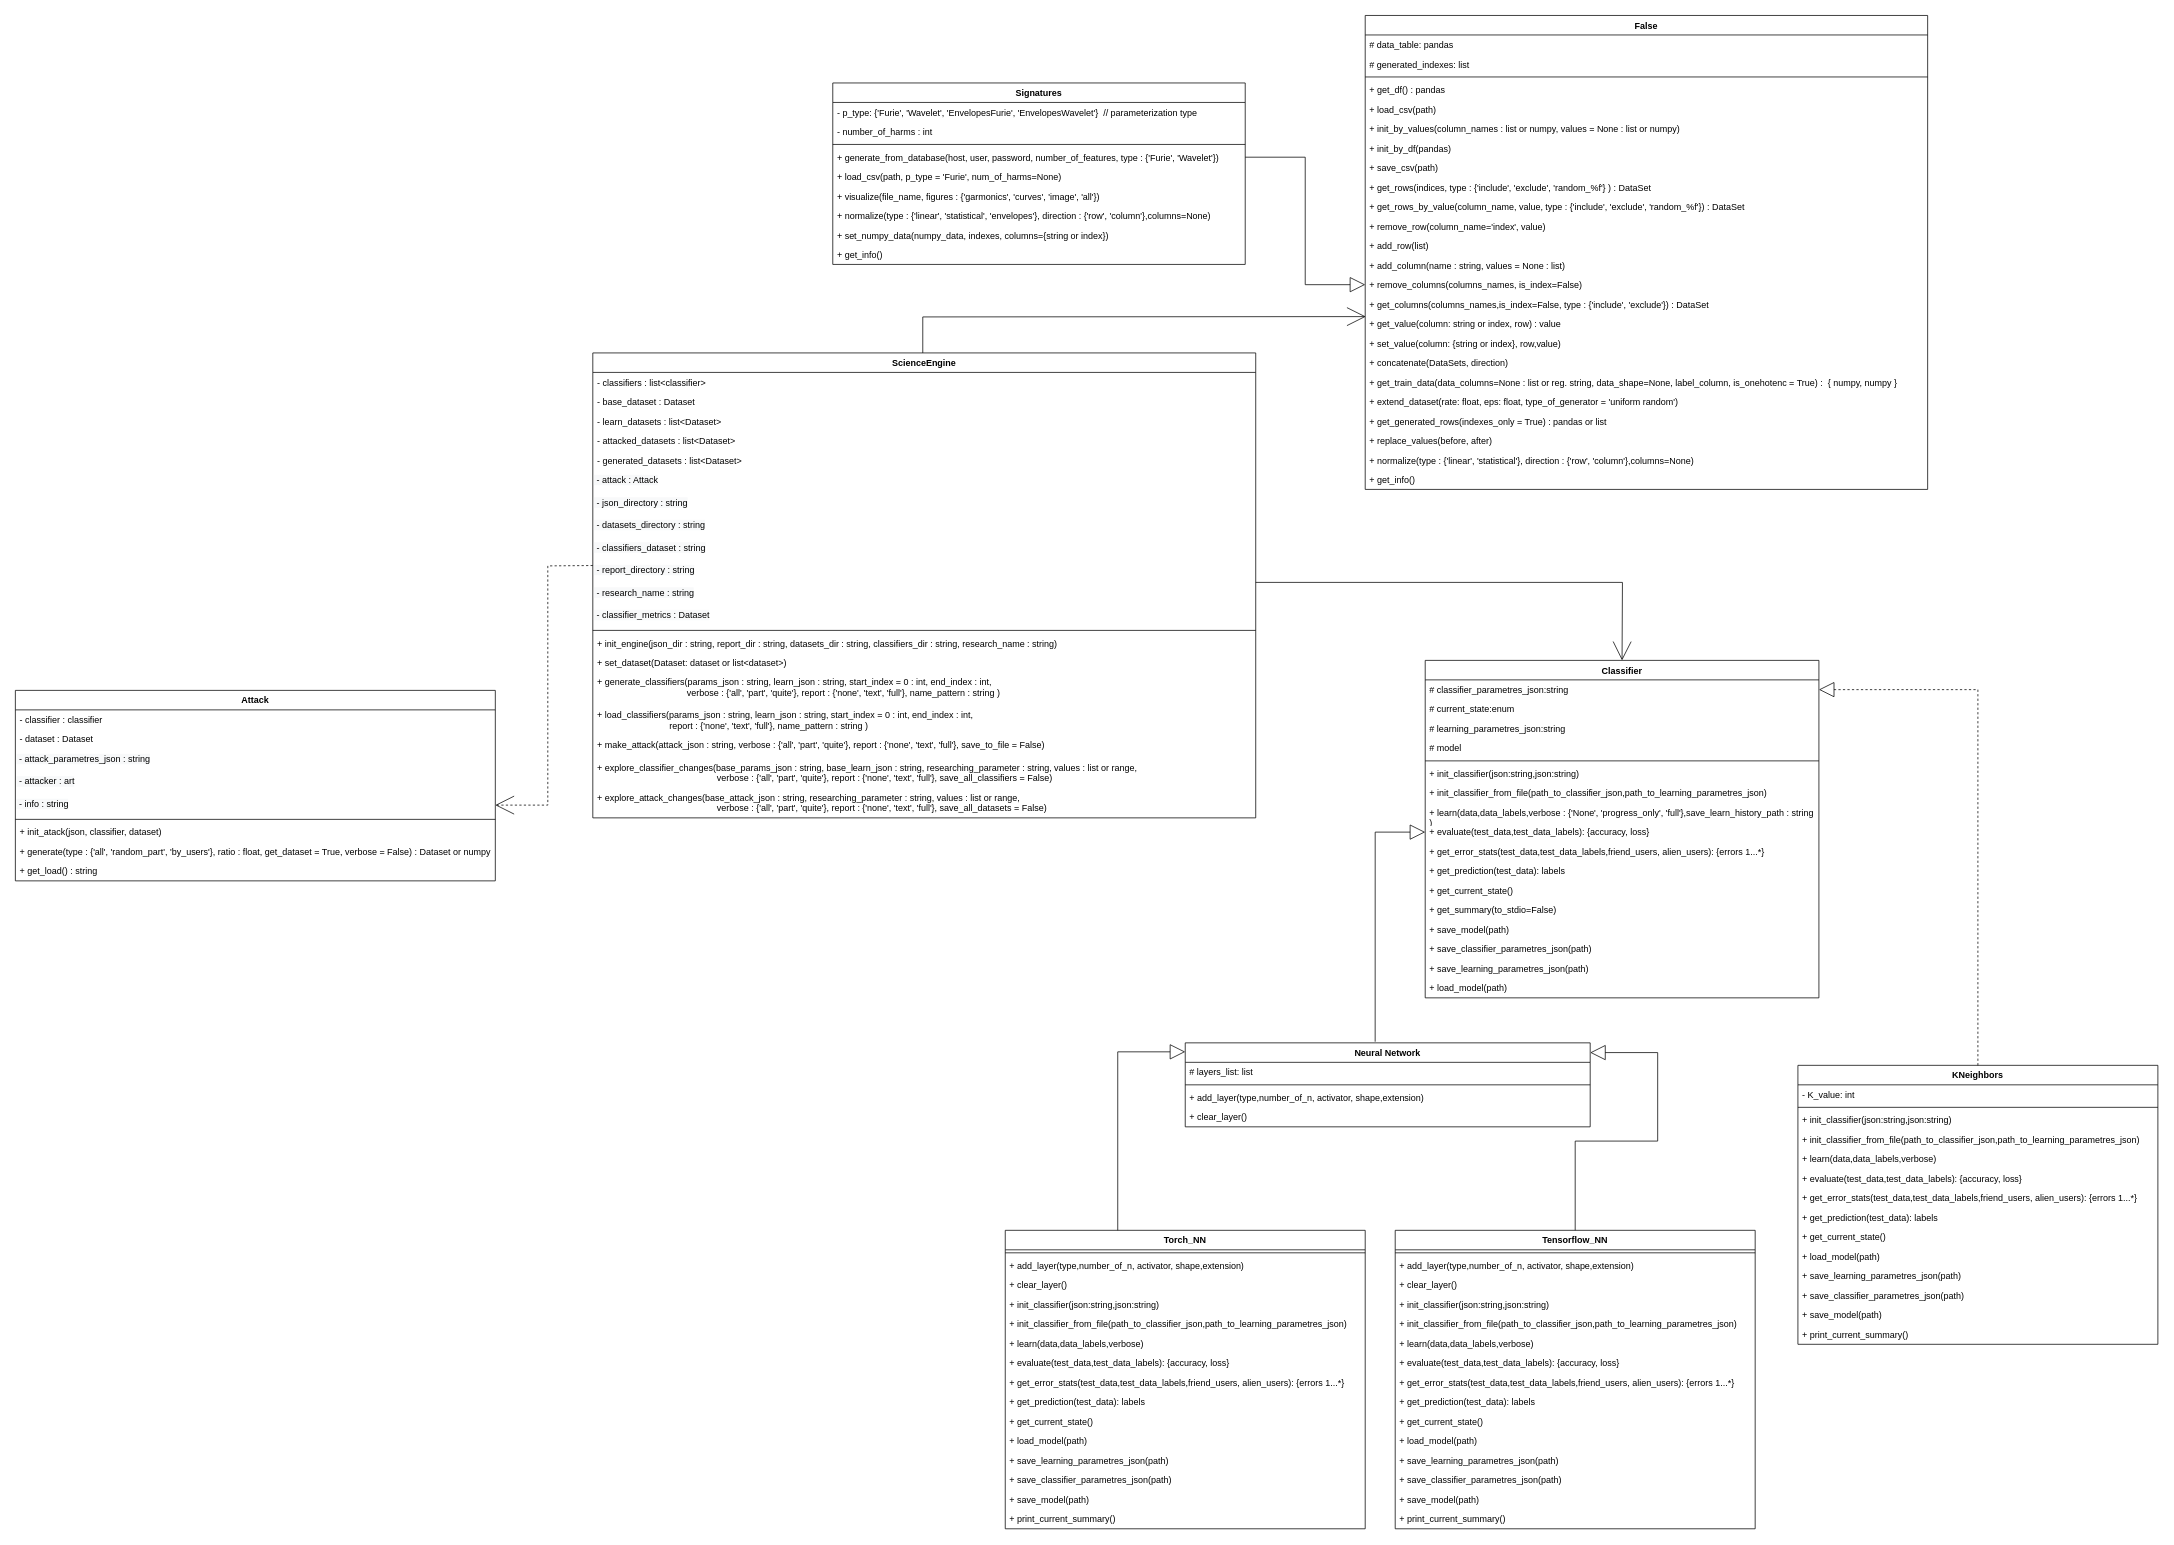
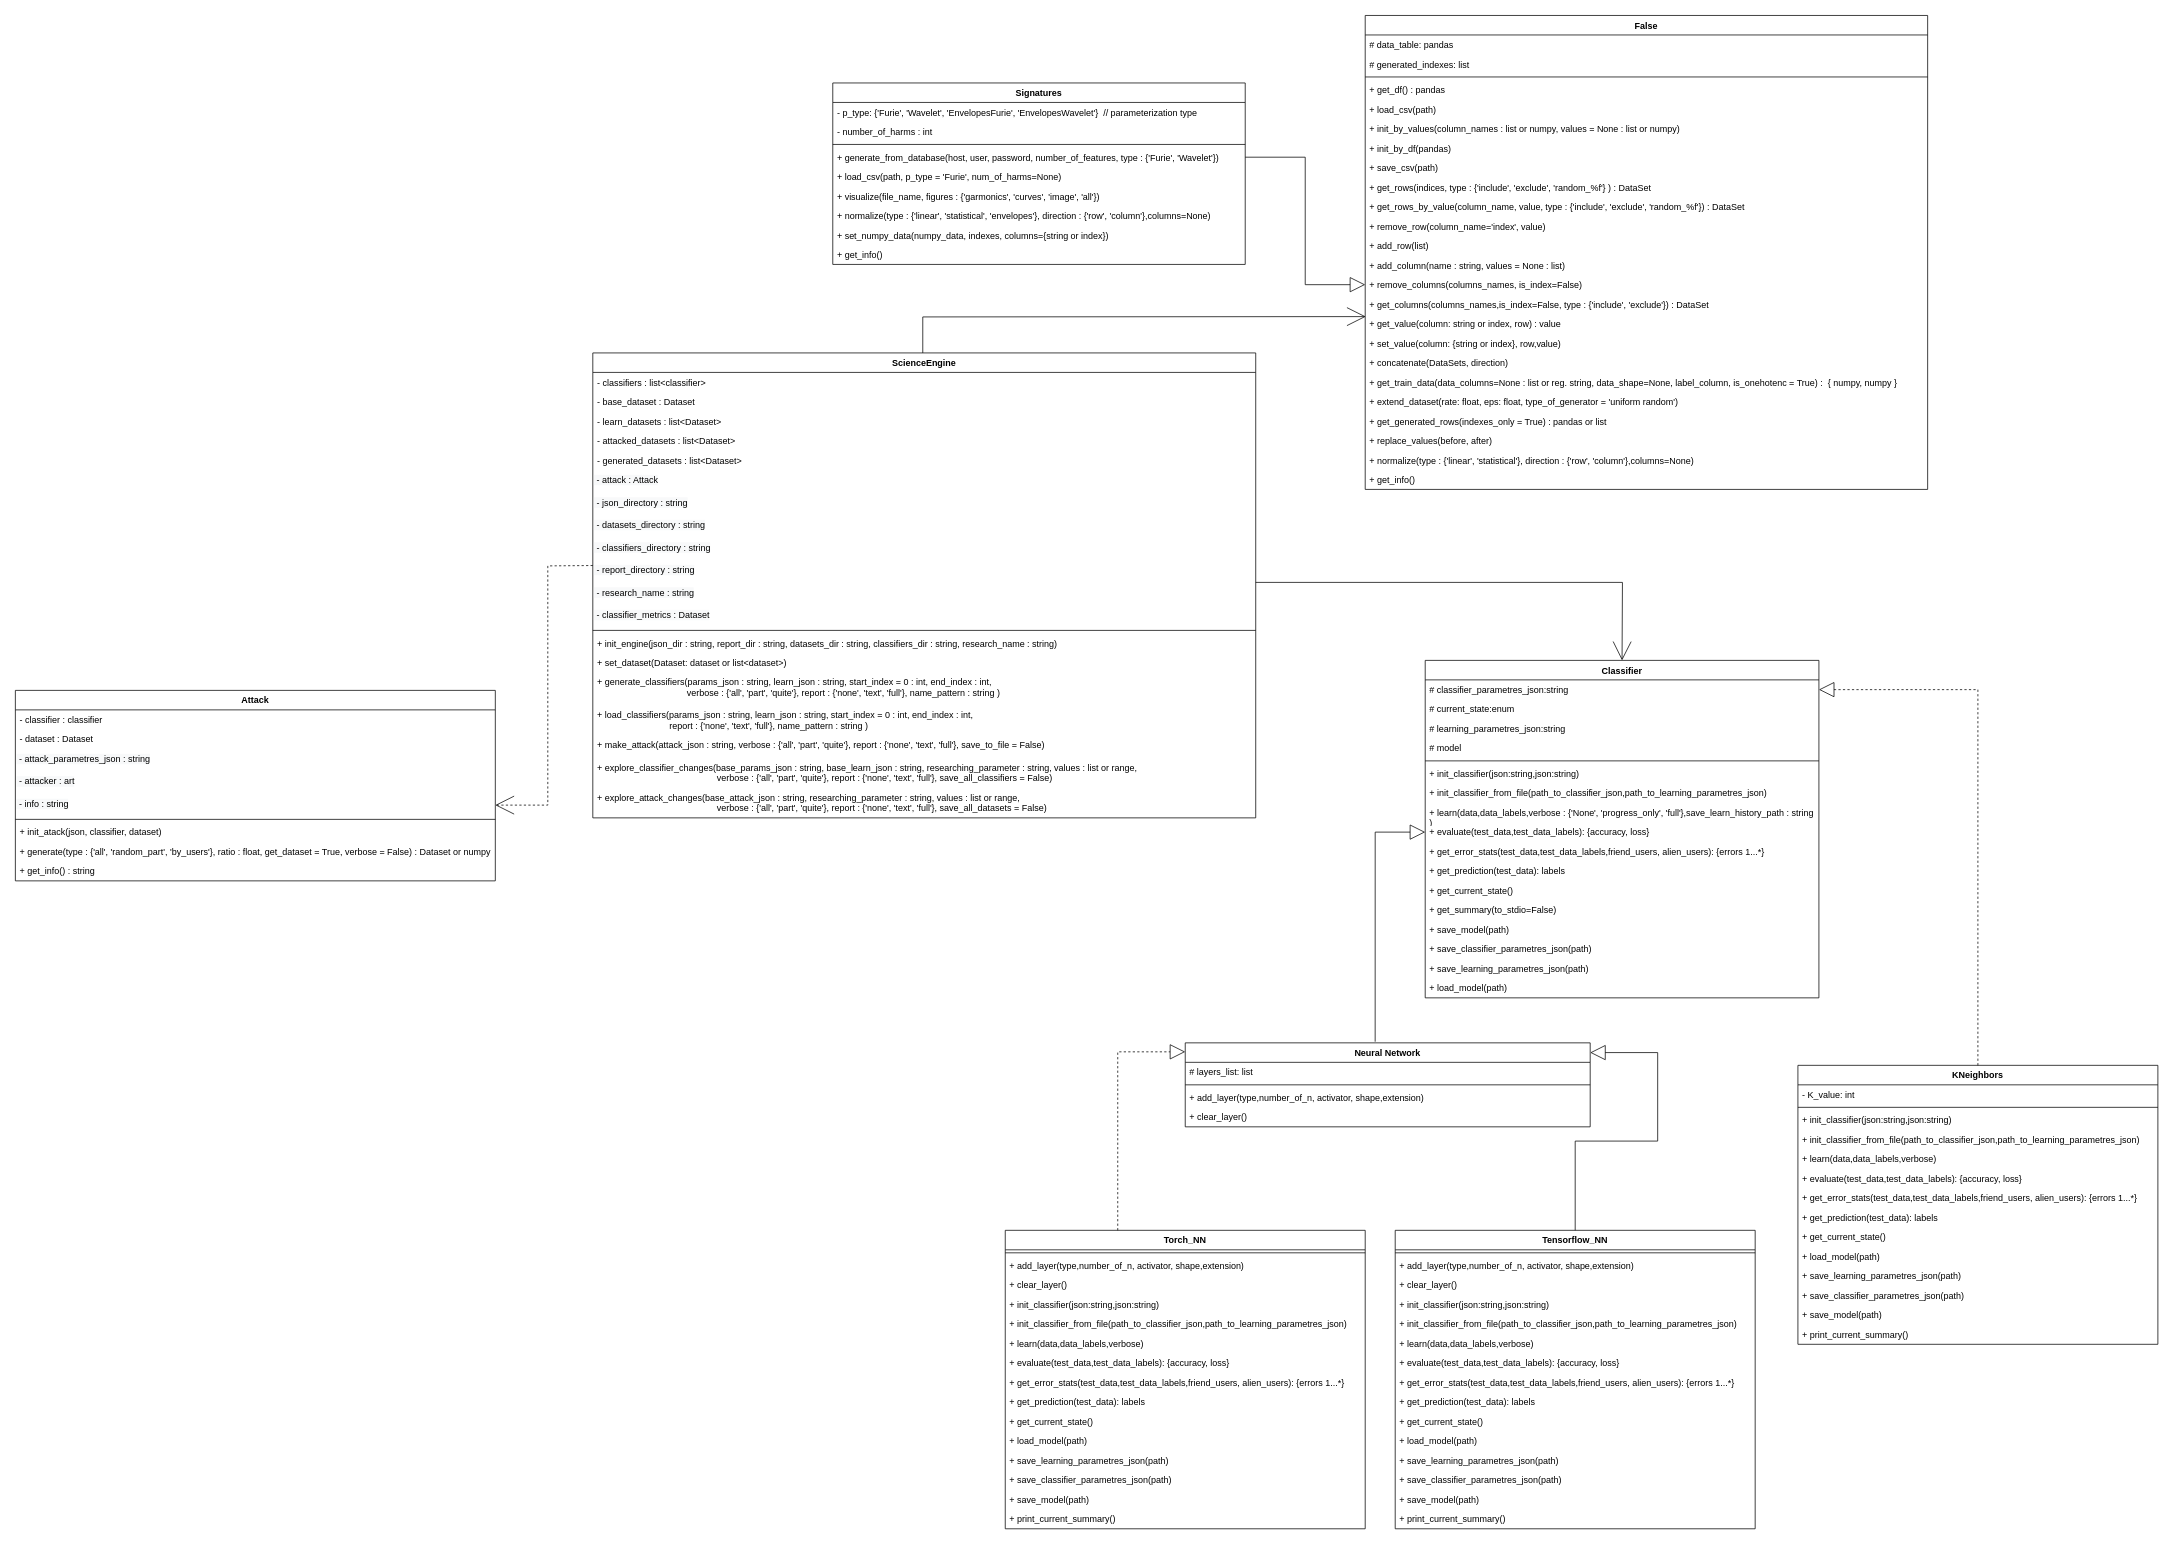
(661, 548) -> (664, 548)
(65, 872) -> (65, 872)
(1118, 1115) -> (1118, 1115)
